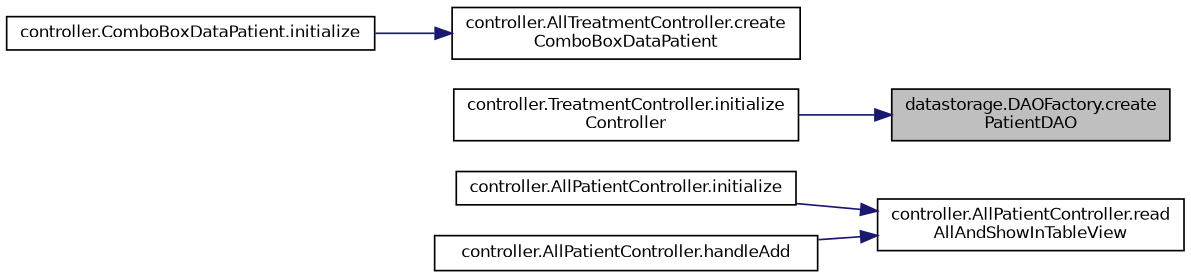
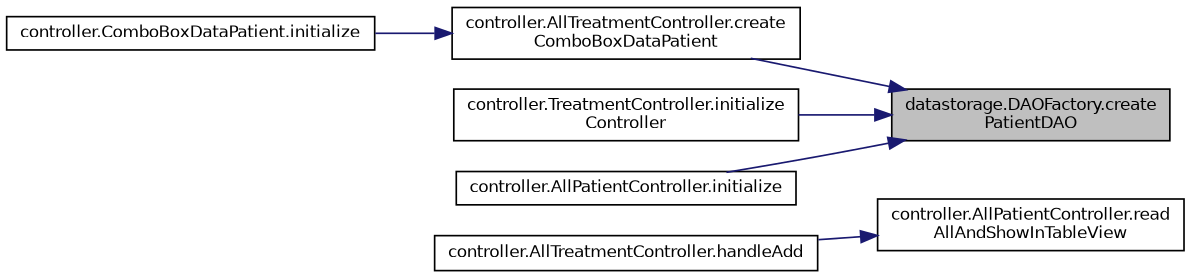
none -> (820, 72)
(829, 207) -> (807, 158)
(626, 253) -> (626, 253)
